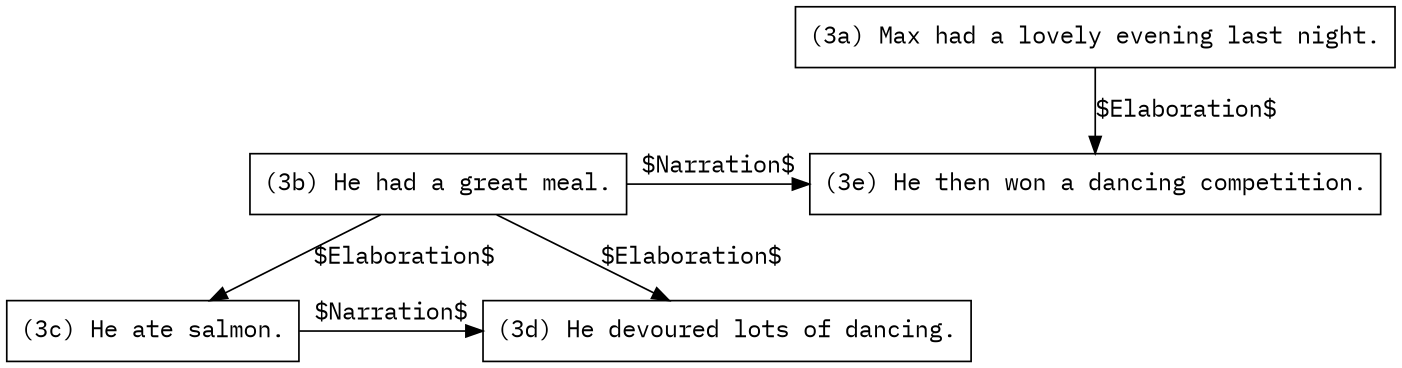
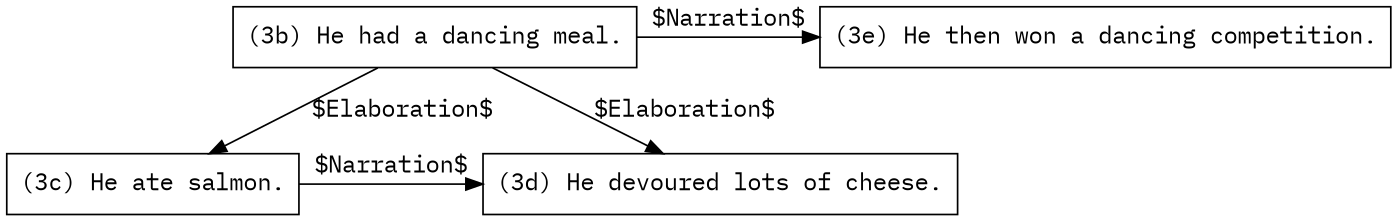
(1095, 37) -> none
(438, 184) -> (435, 37)
(727, 331) -> (720, 184)
